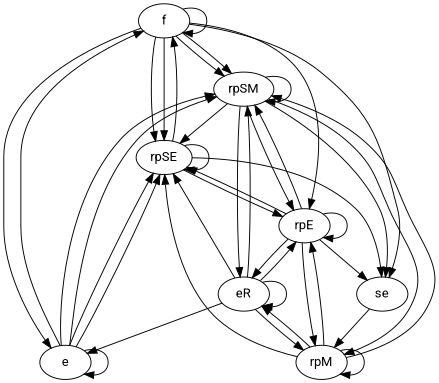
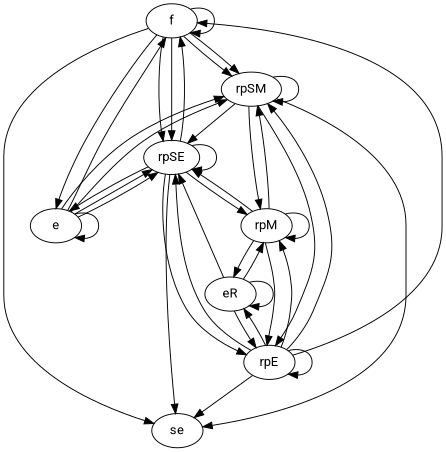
(302, 75) -> (441, 150)
(237, 183) -> none
(250, 188) -> none
(355, 325) -> (212, 191)
(159, 327) -> (112, 185)
